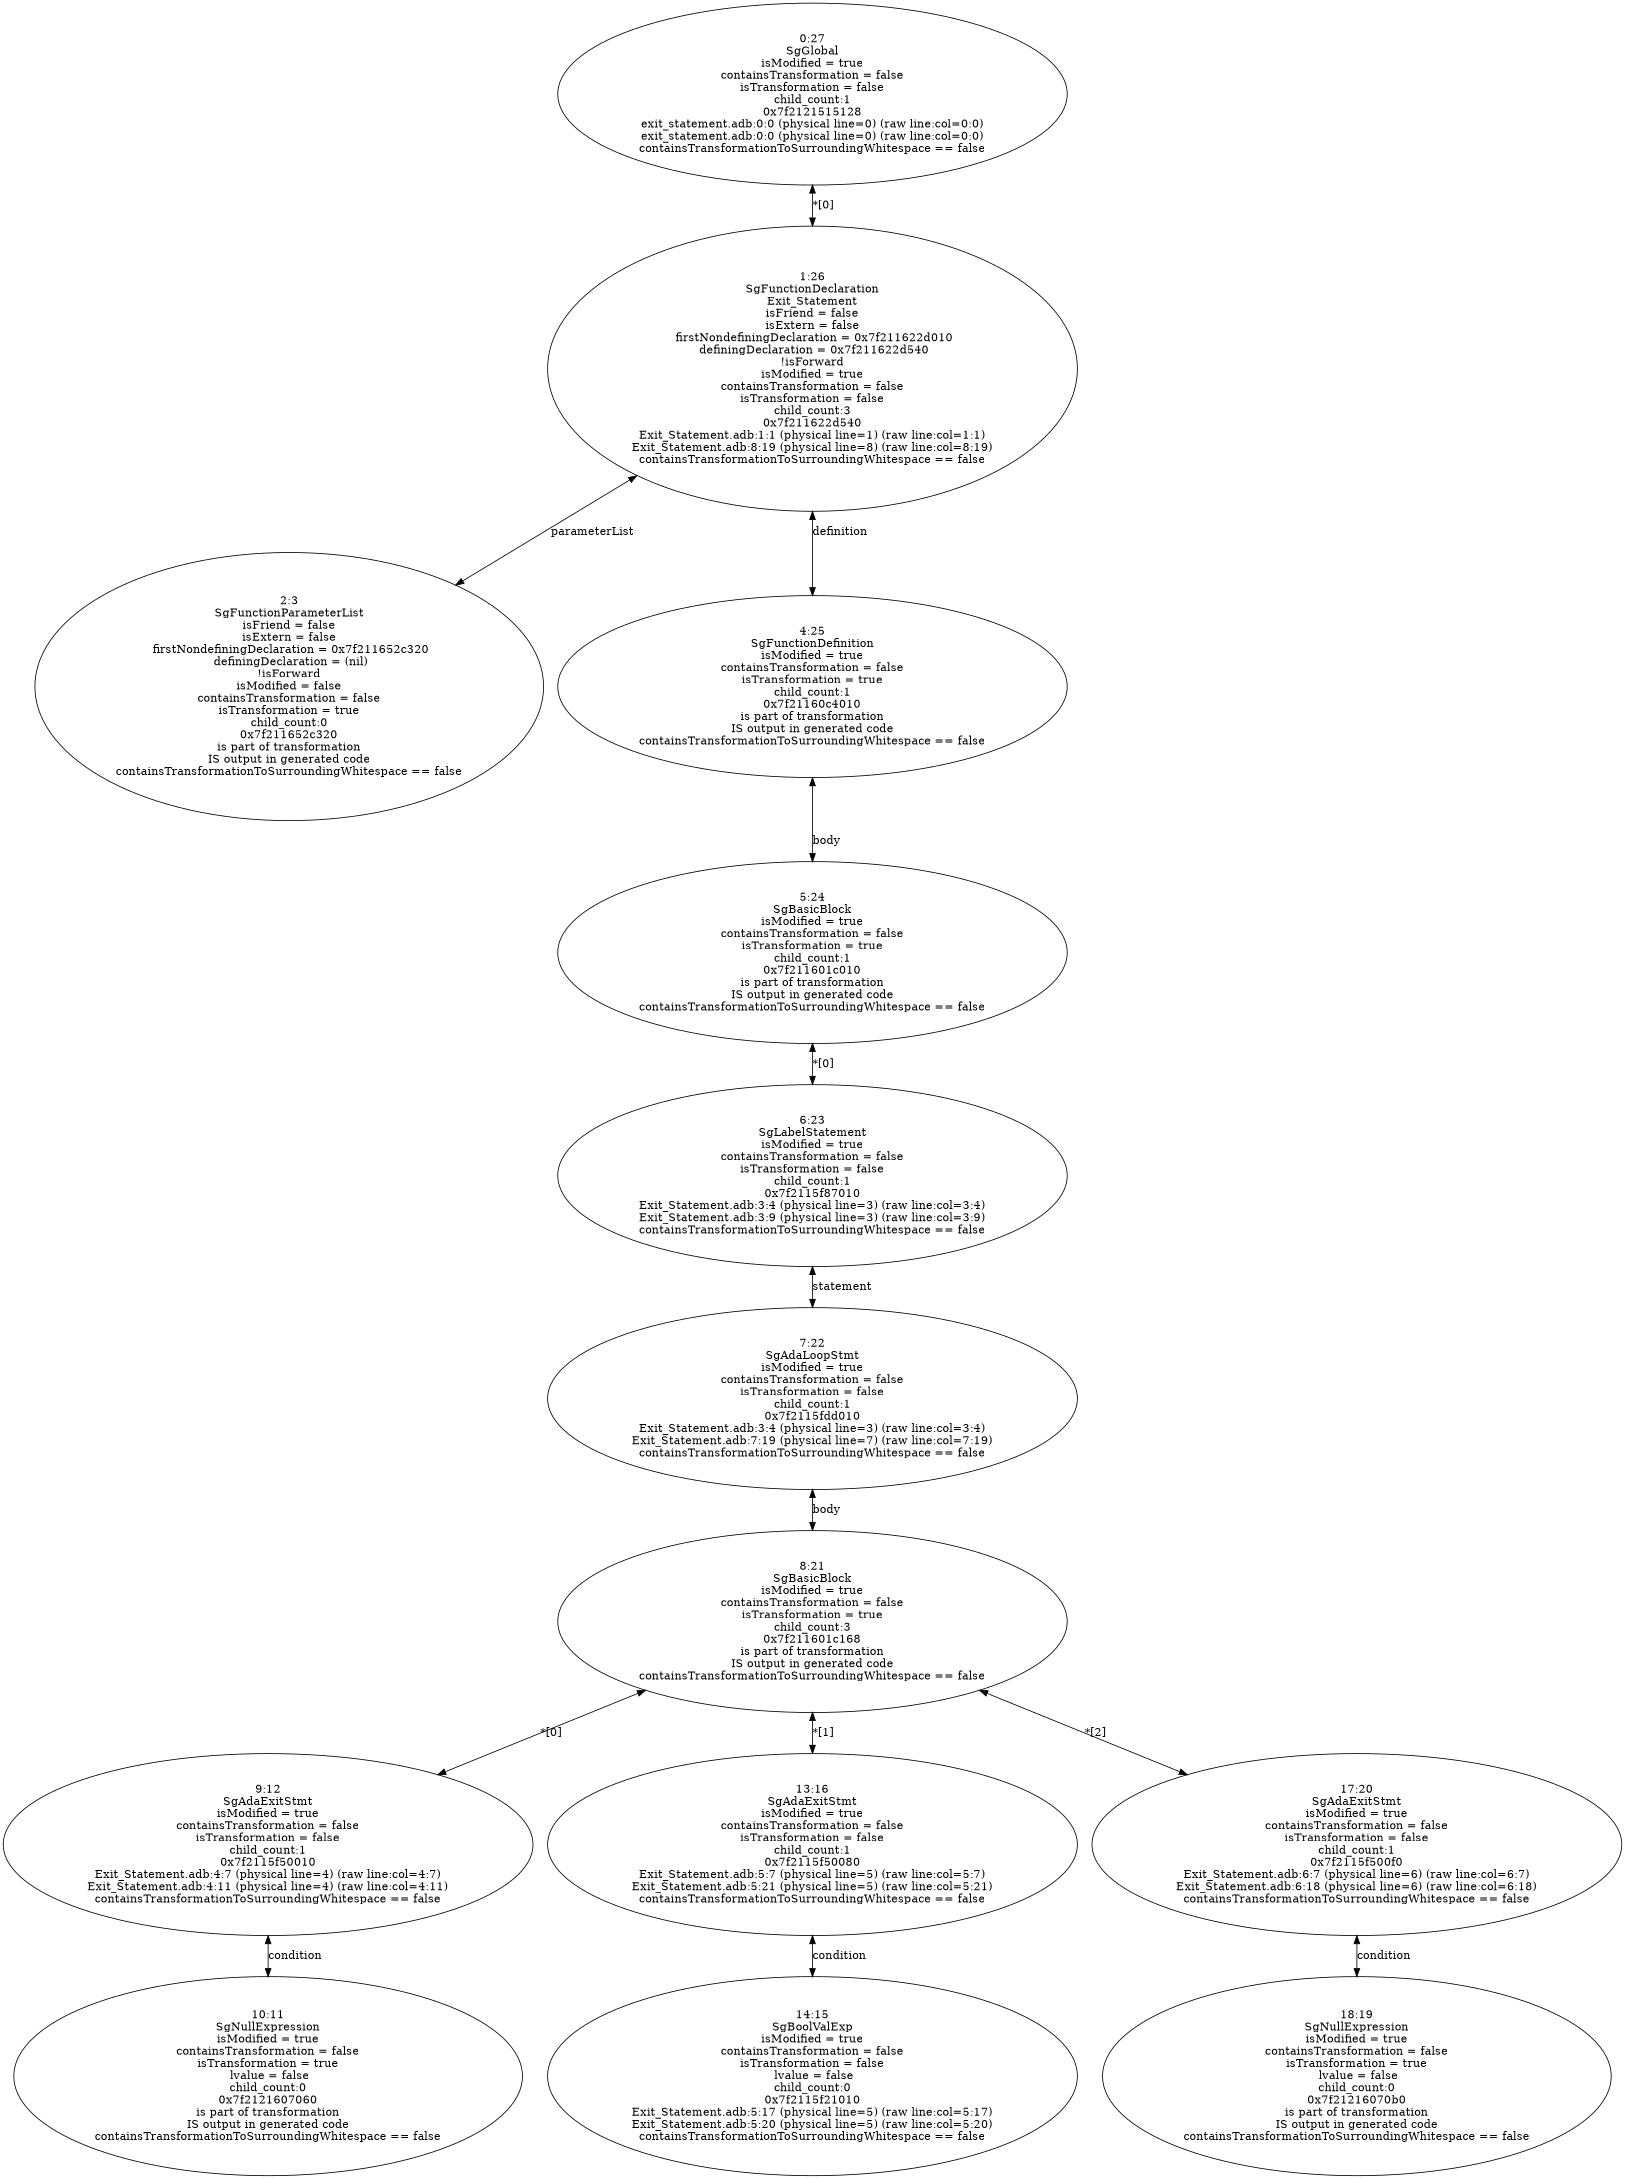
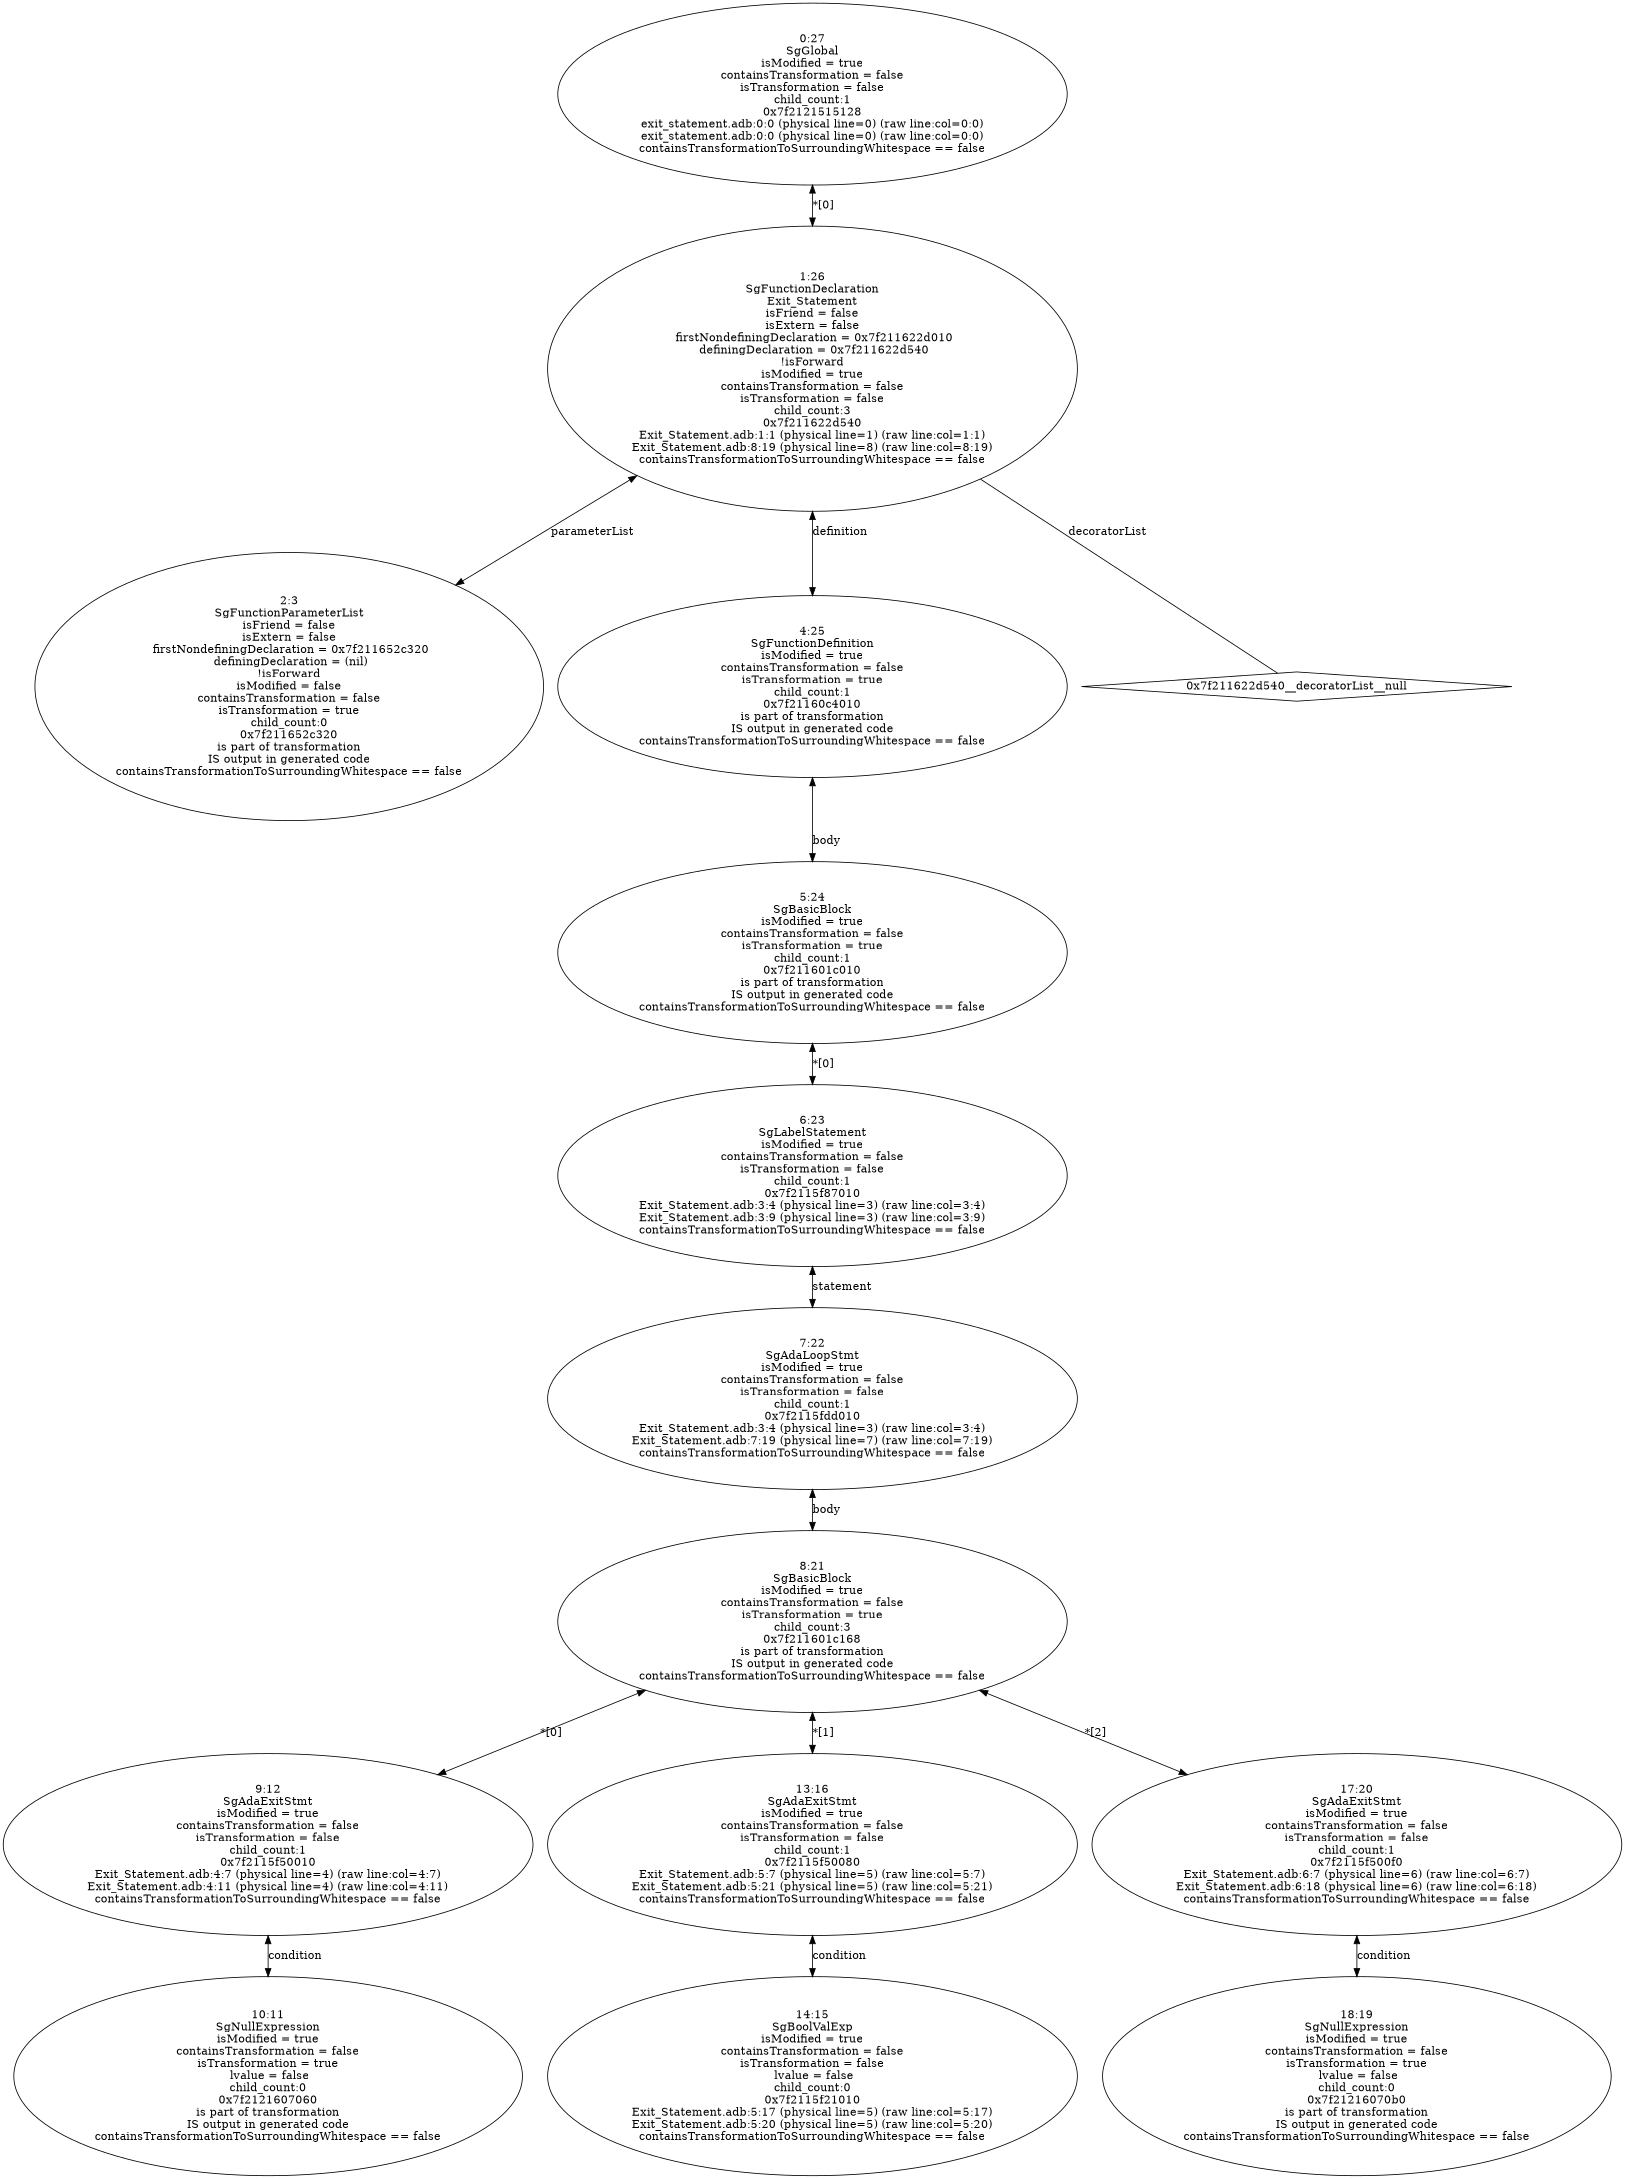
none -> (1297, 687)
